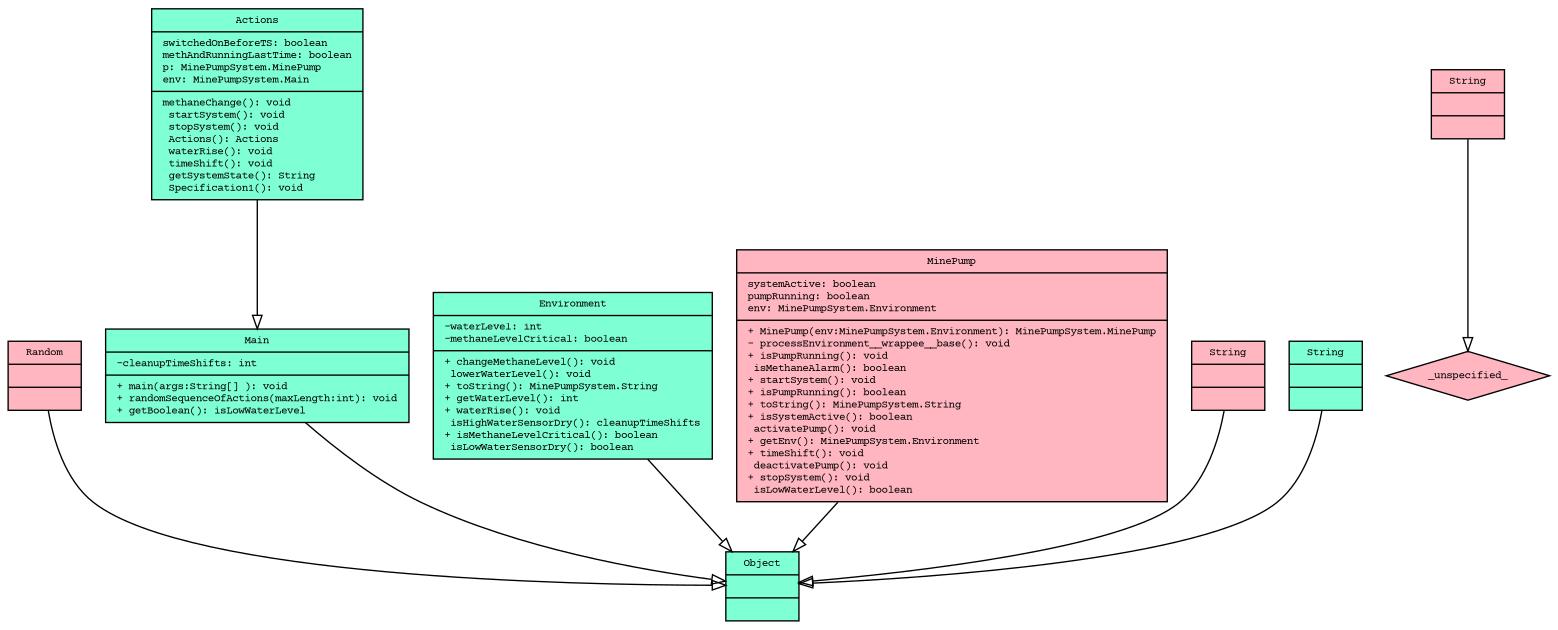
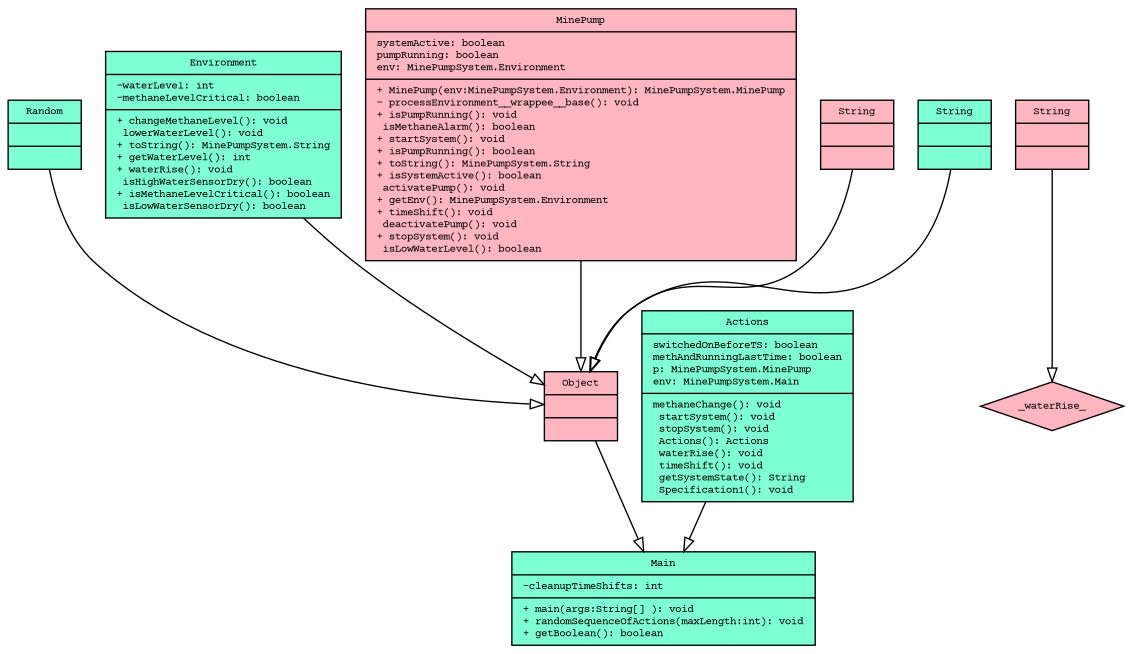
(45, 376) -> (45, 135)
(1468, 376) -> (1052, 406)
(211, 410) -> (593, 633)
(573, 422) -> (215, 181)
(496, 532) -> (617, 490)
(762, 586) -> (581, 406)
